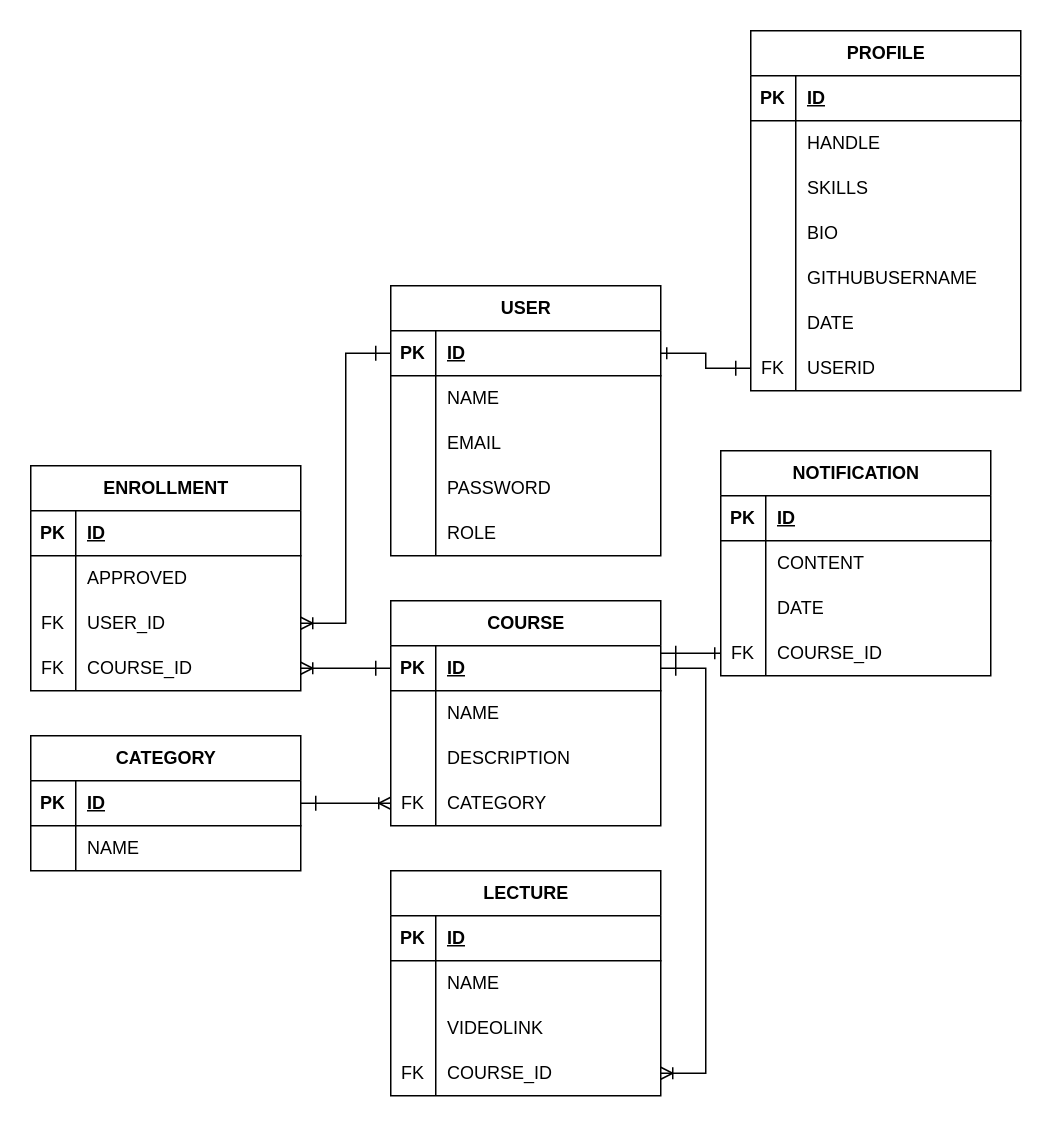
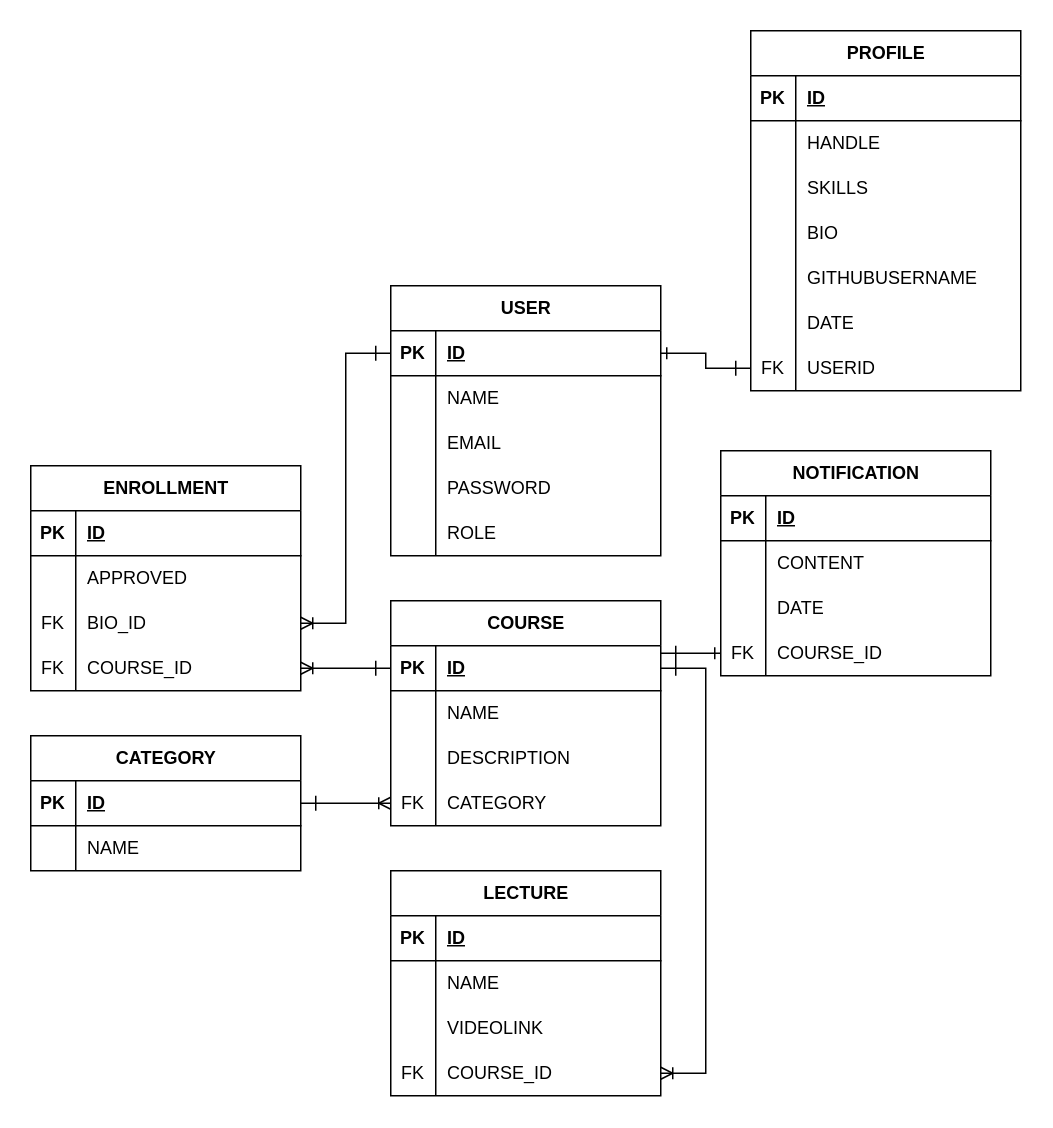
(123, 623) -> (118, 623)
